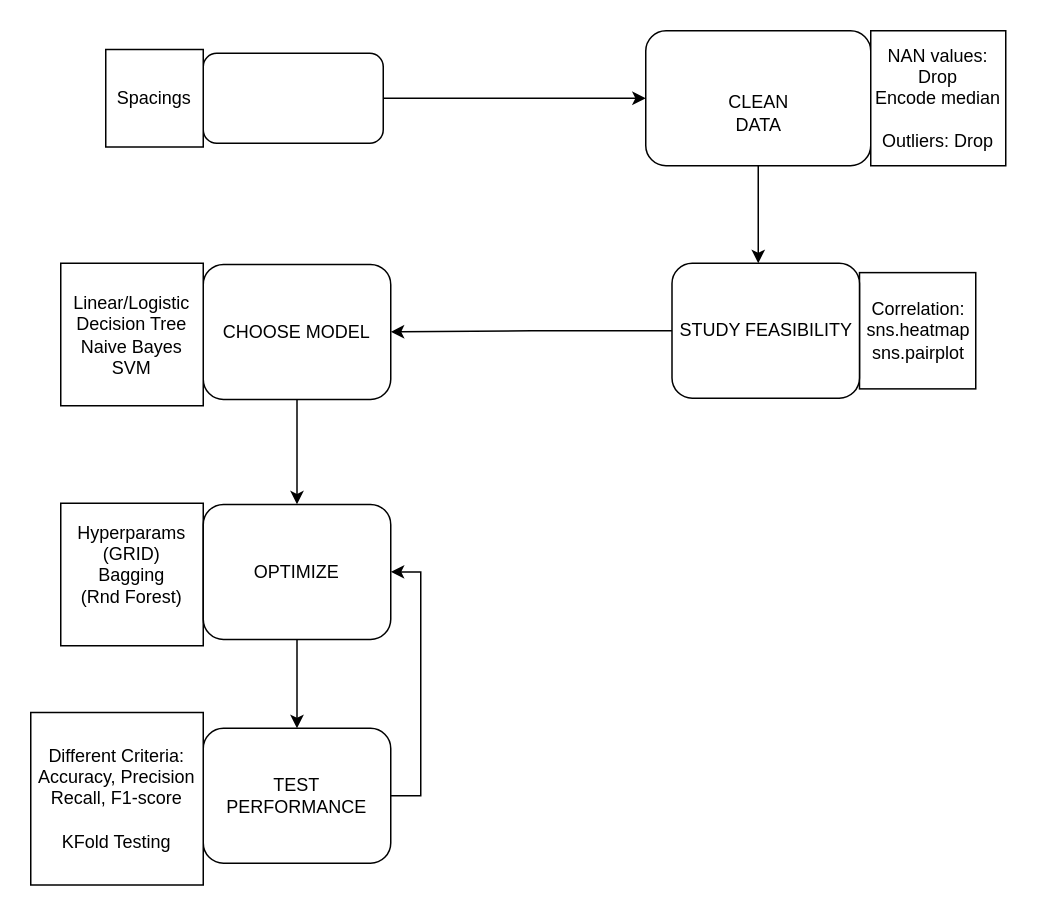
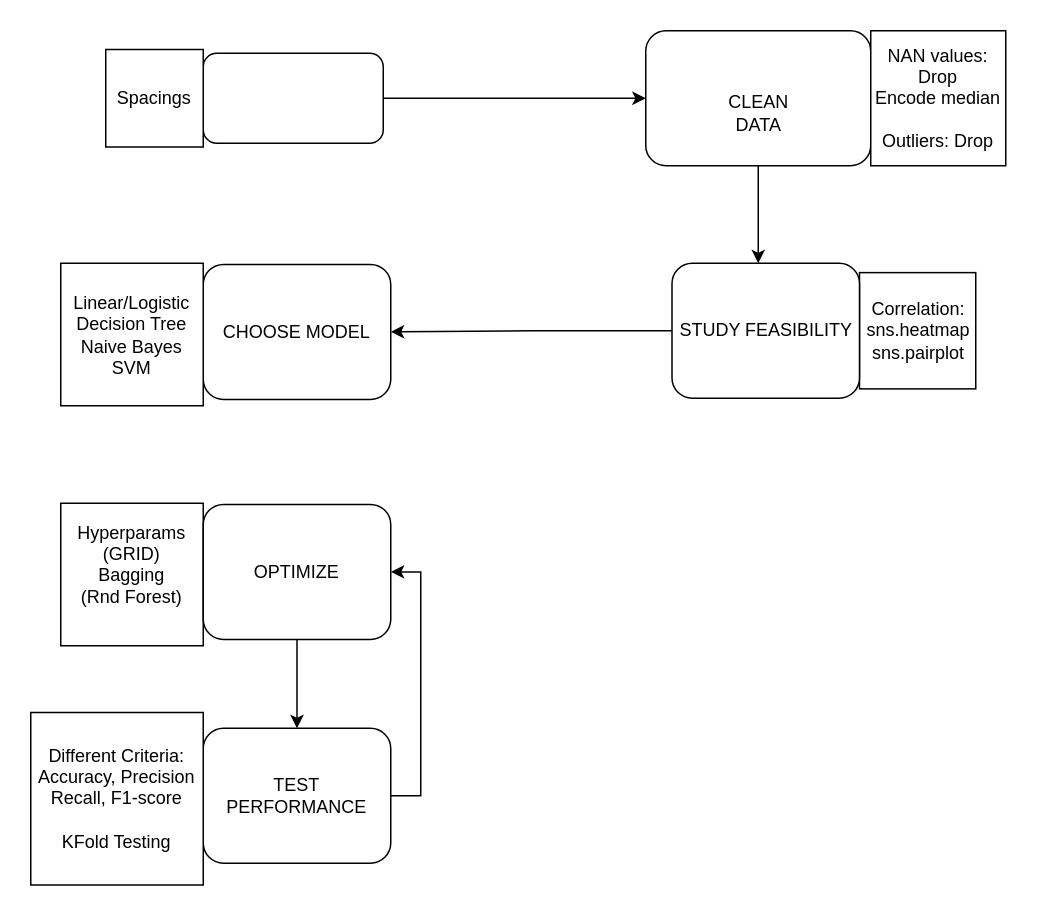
(297, 447) -> none
